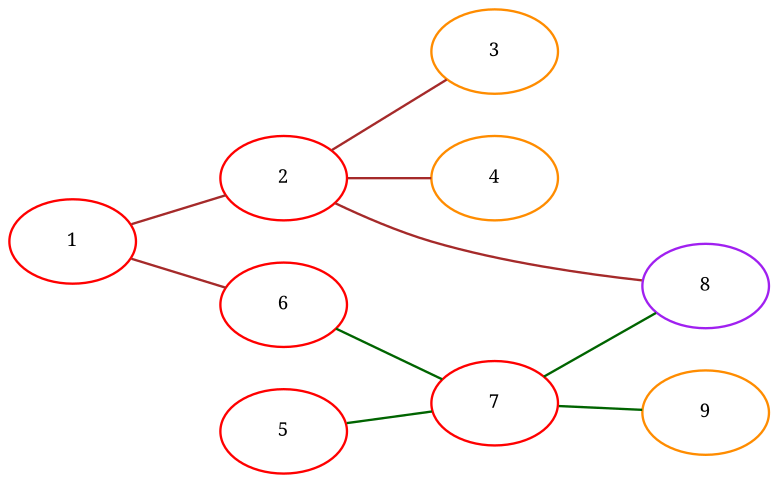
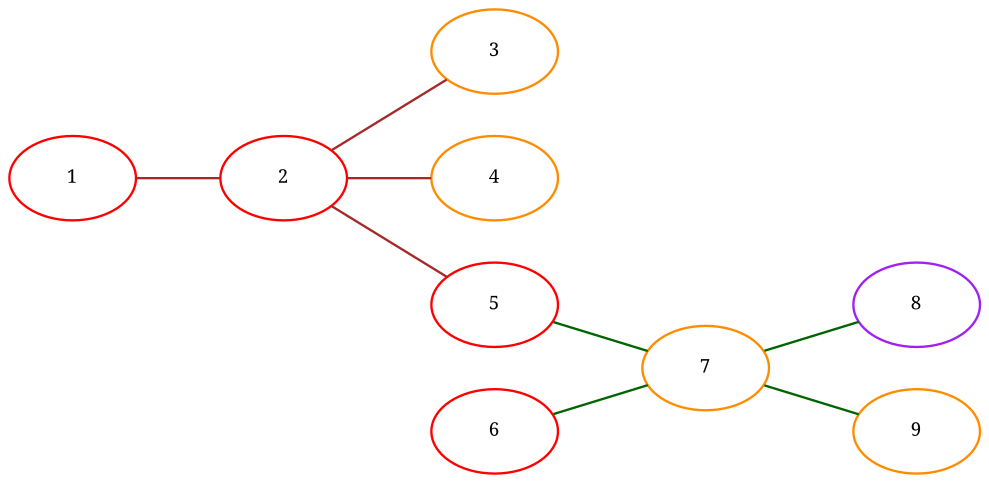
(485, 255) -> (389, 242)
(179, 273) -> none
(495, 403) -> (706, 368)
